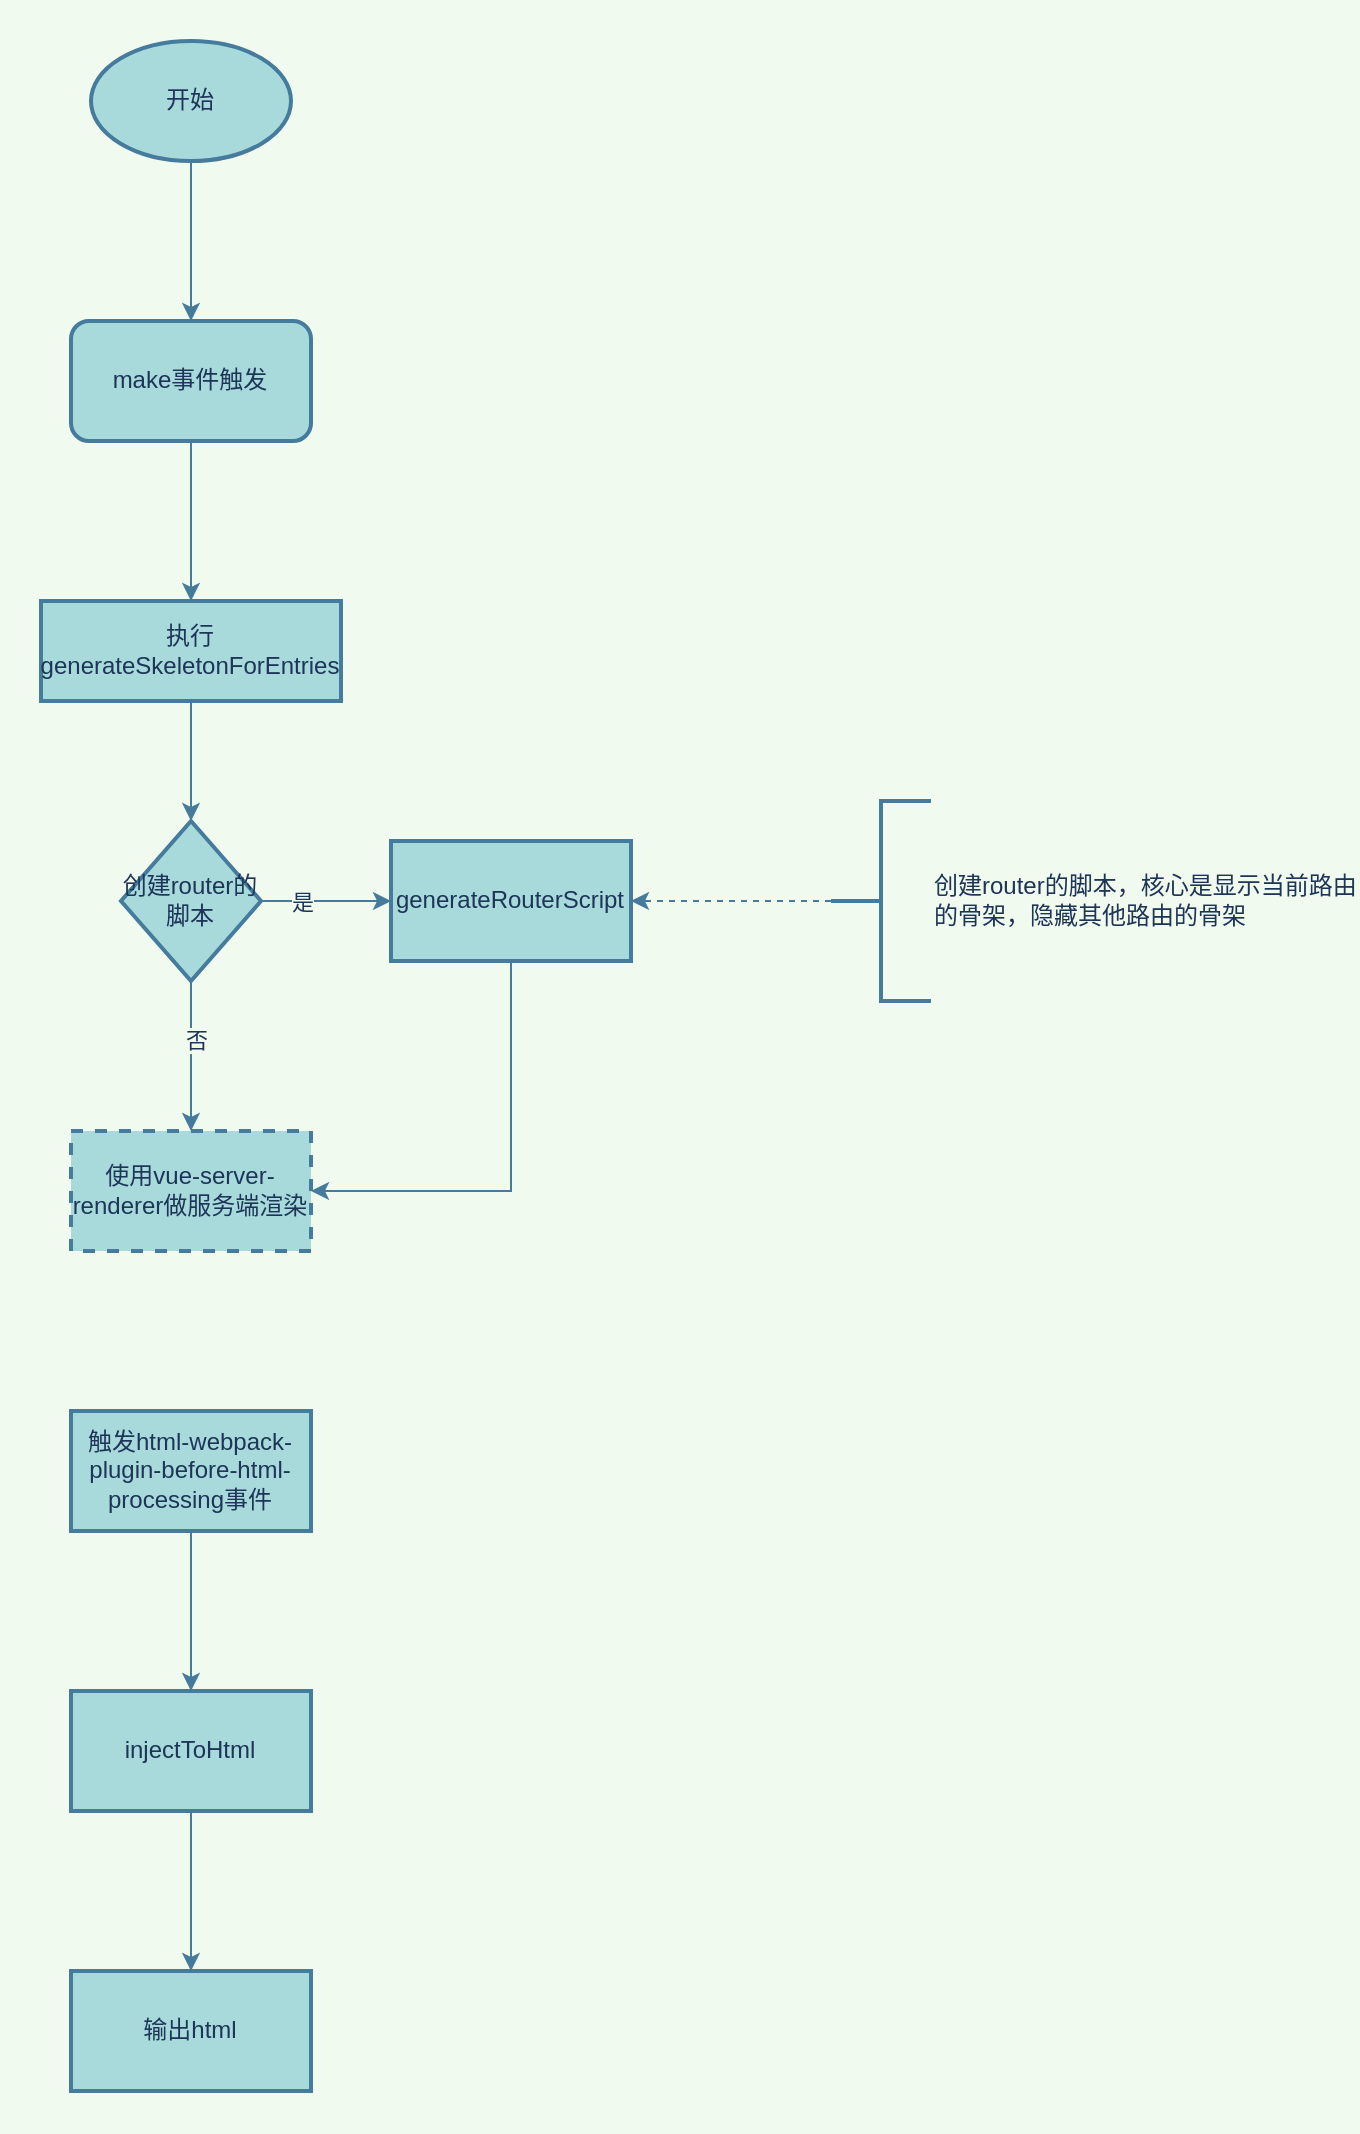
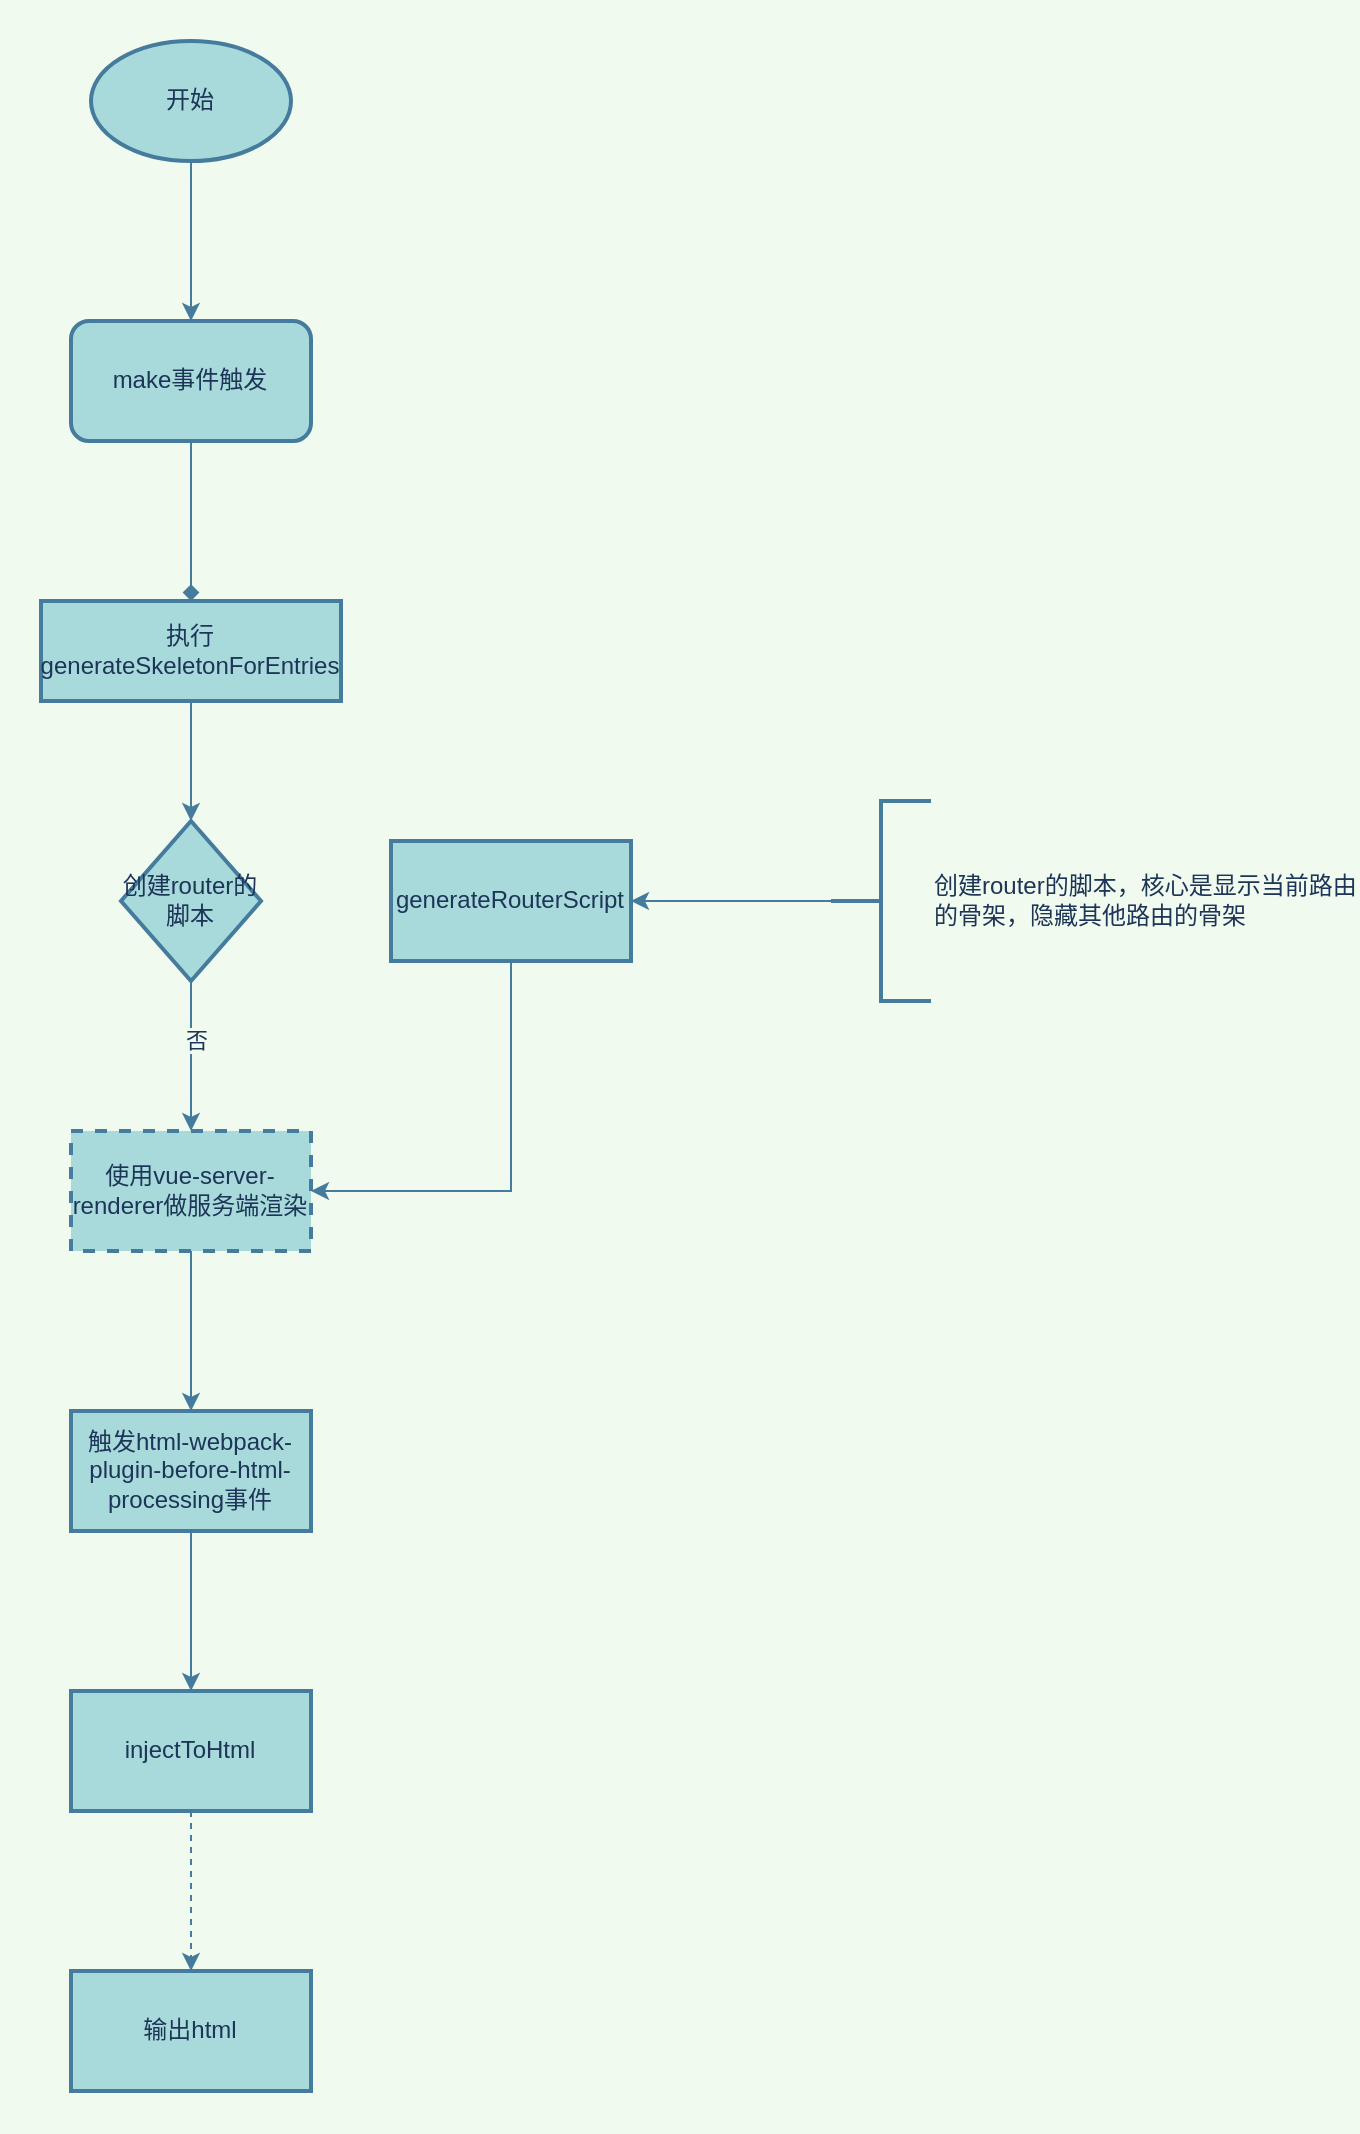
(191, 586) -> (191, 585)
(319, 901) -> none
(738, 901) -> (738, 901)
none -> (191, 1324)
(191, 1884) -> (191, 1884)
